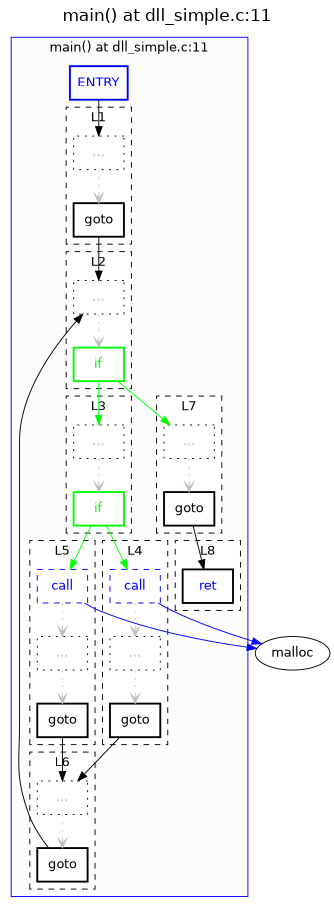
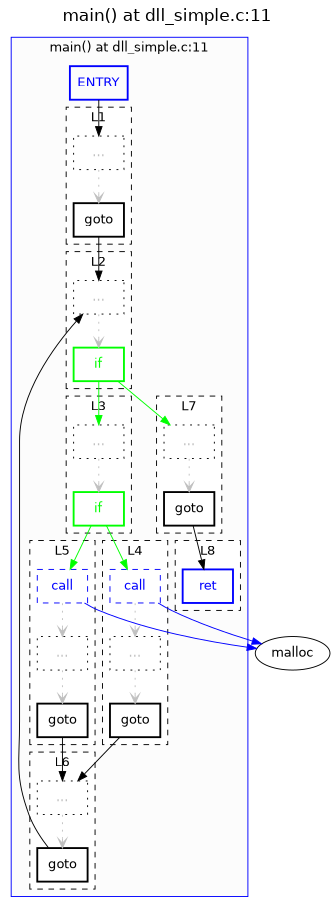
(208, 586) -> (208, 586)
